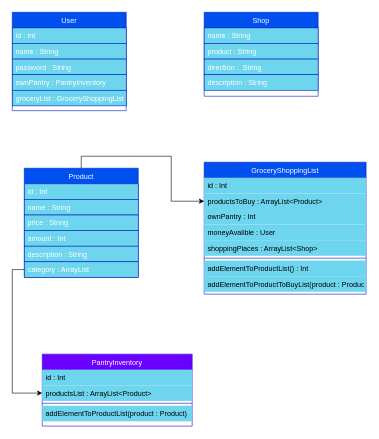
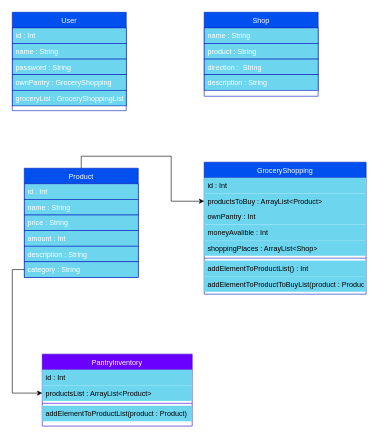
(67, 83) -> (66, 83)
(285, 170) -> (285, 170)
(242, 233) -> (240, 233)
(64, 270) -> (58, 270)
